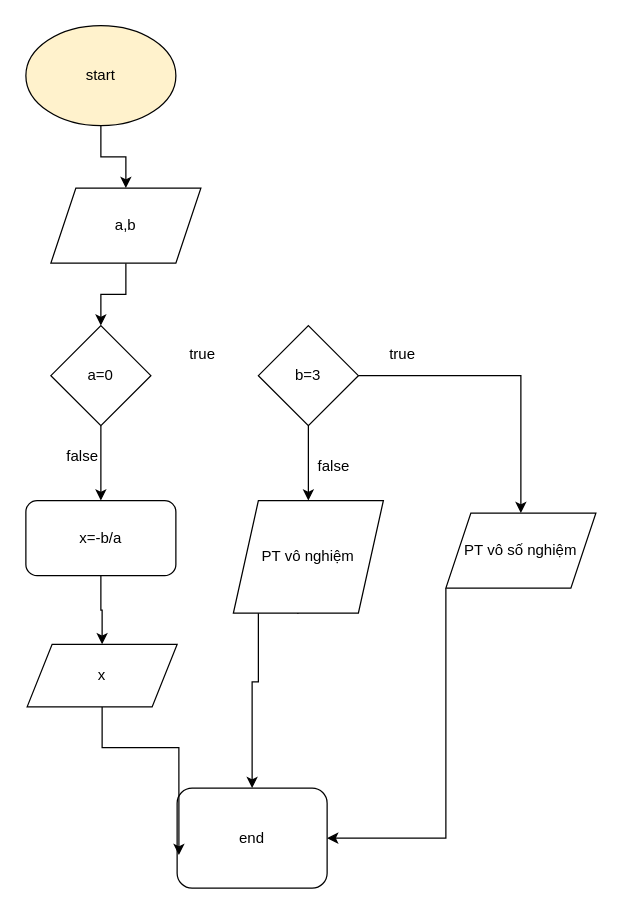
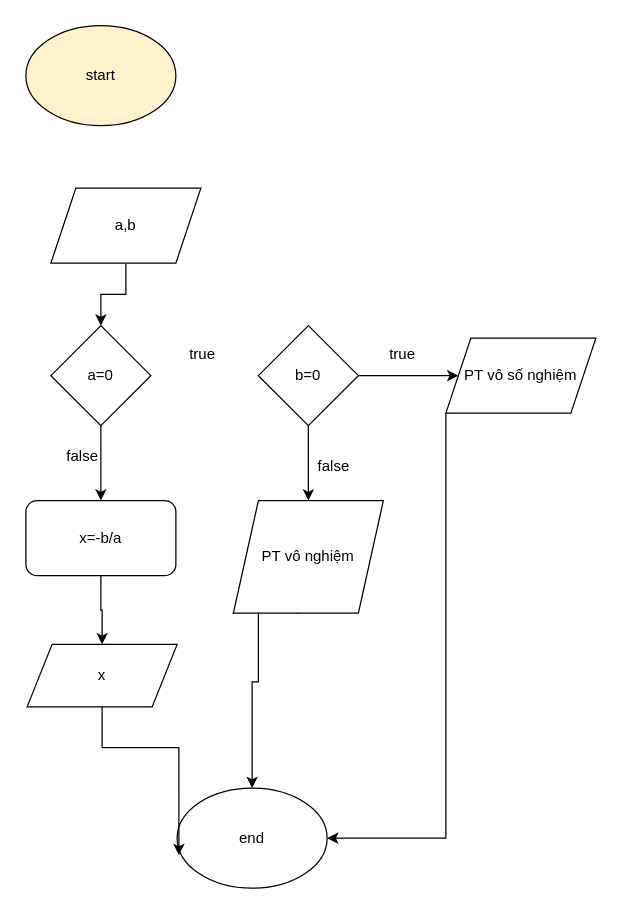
(109, 157) -> none
(308, 376) -> (308, 376)
(521, 551) -> (521, 376)
(252, 838) -> (252, 838)
